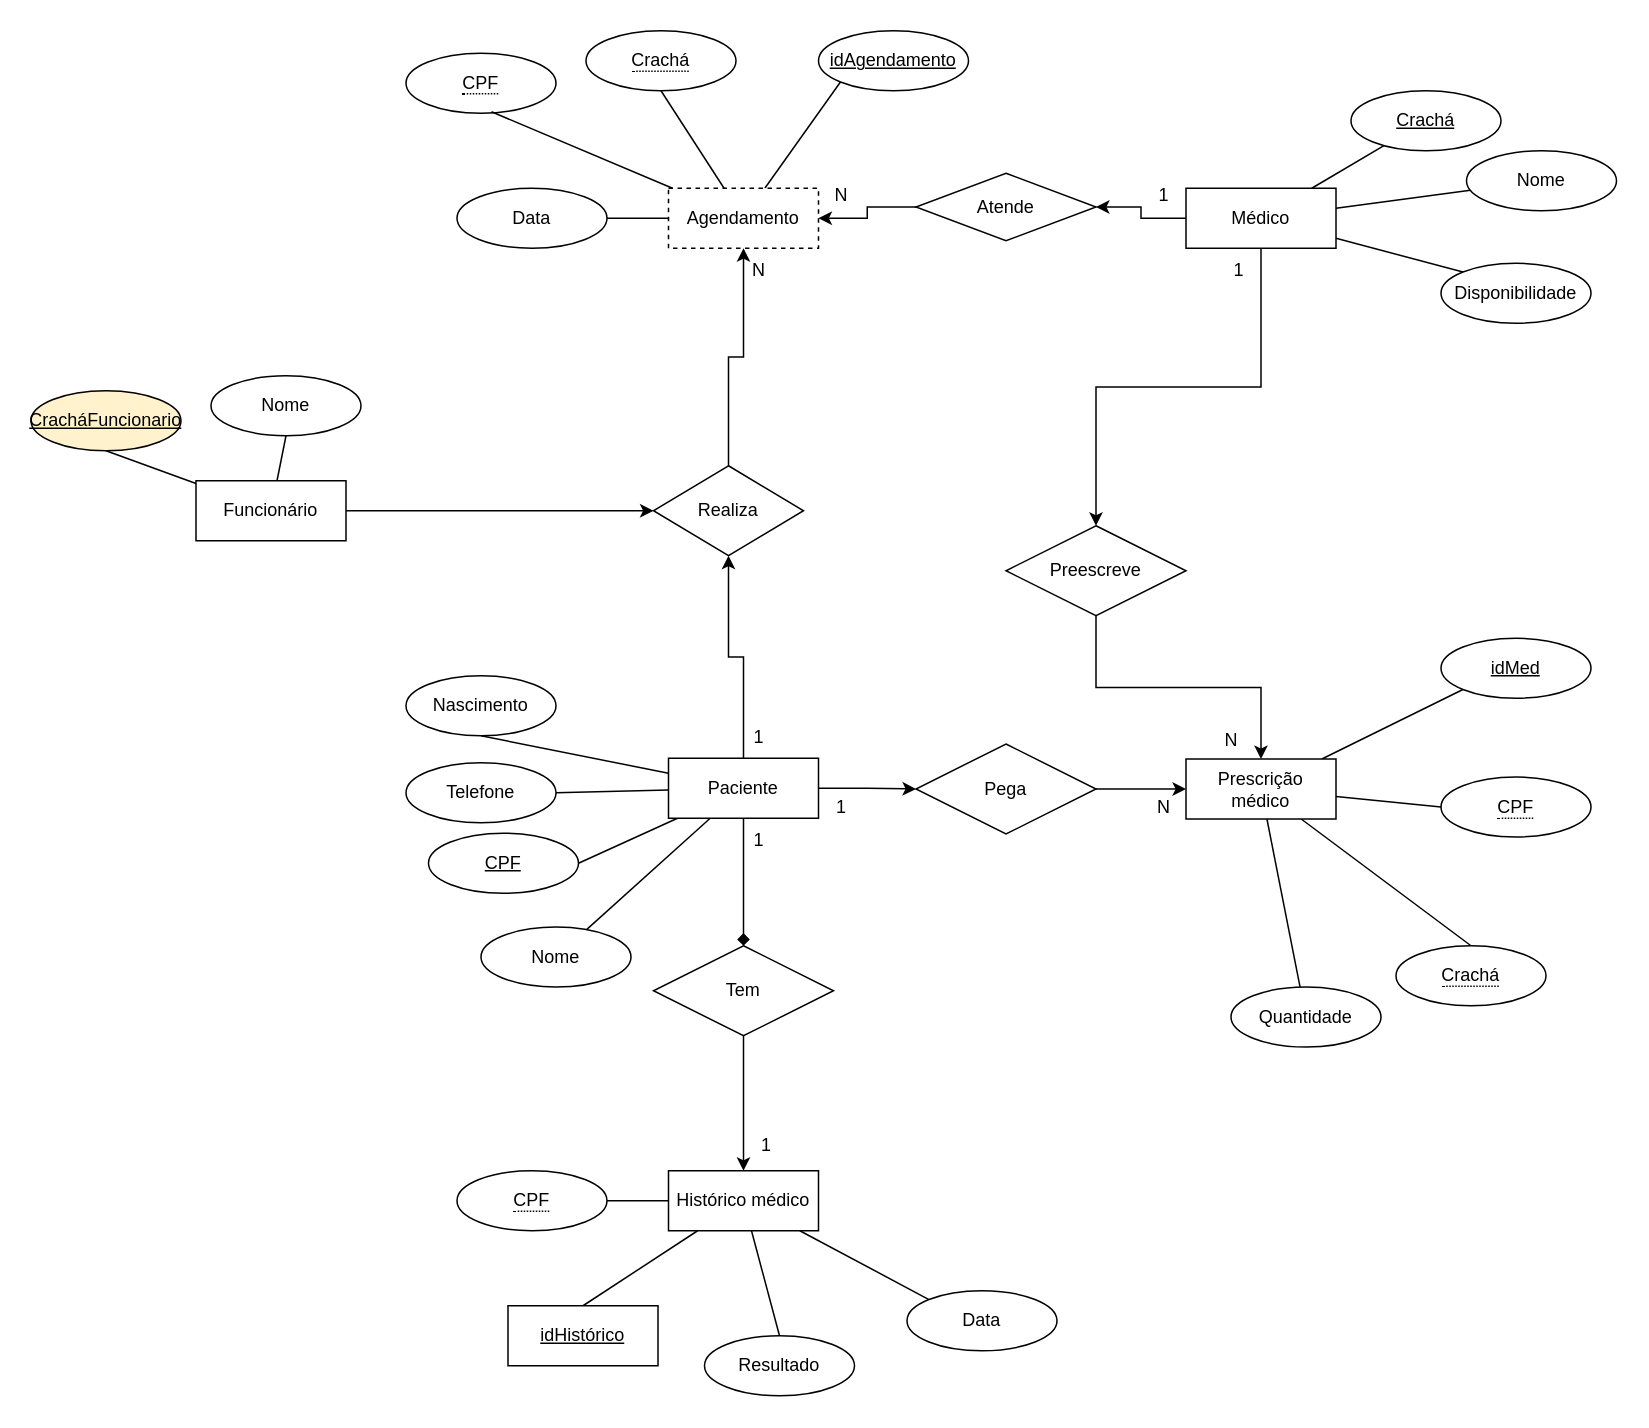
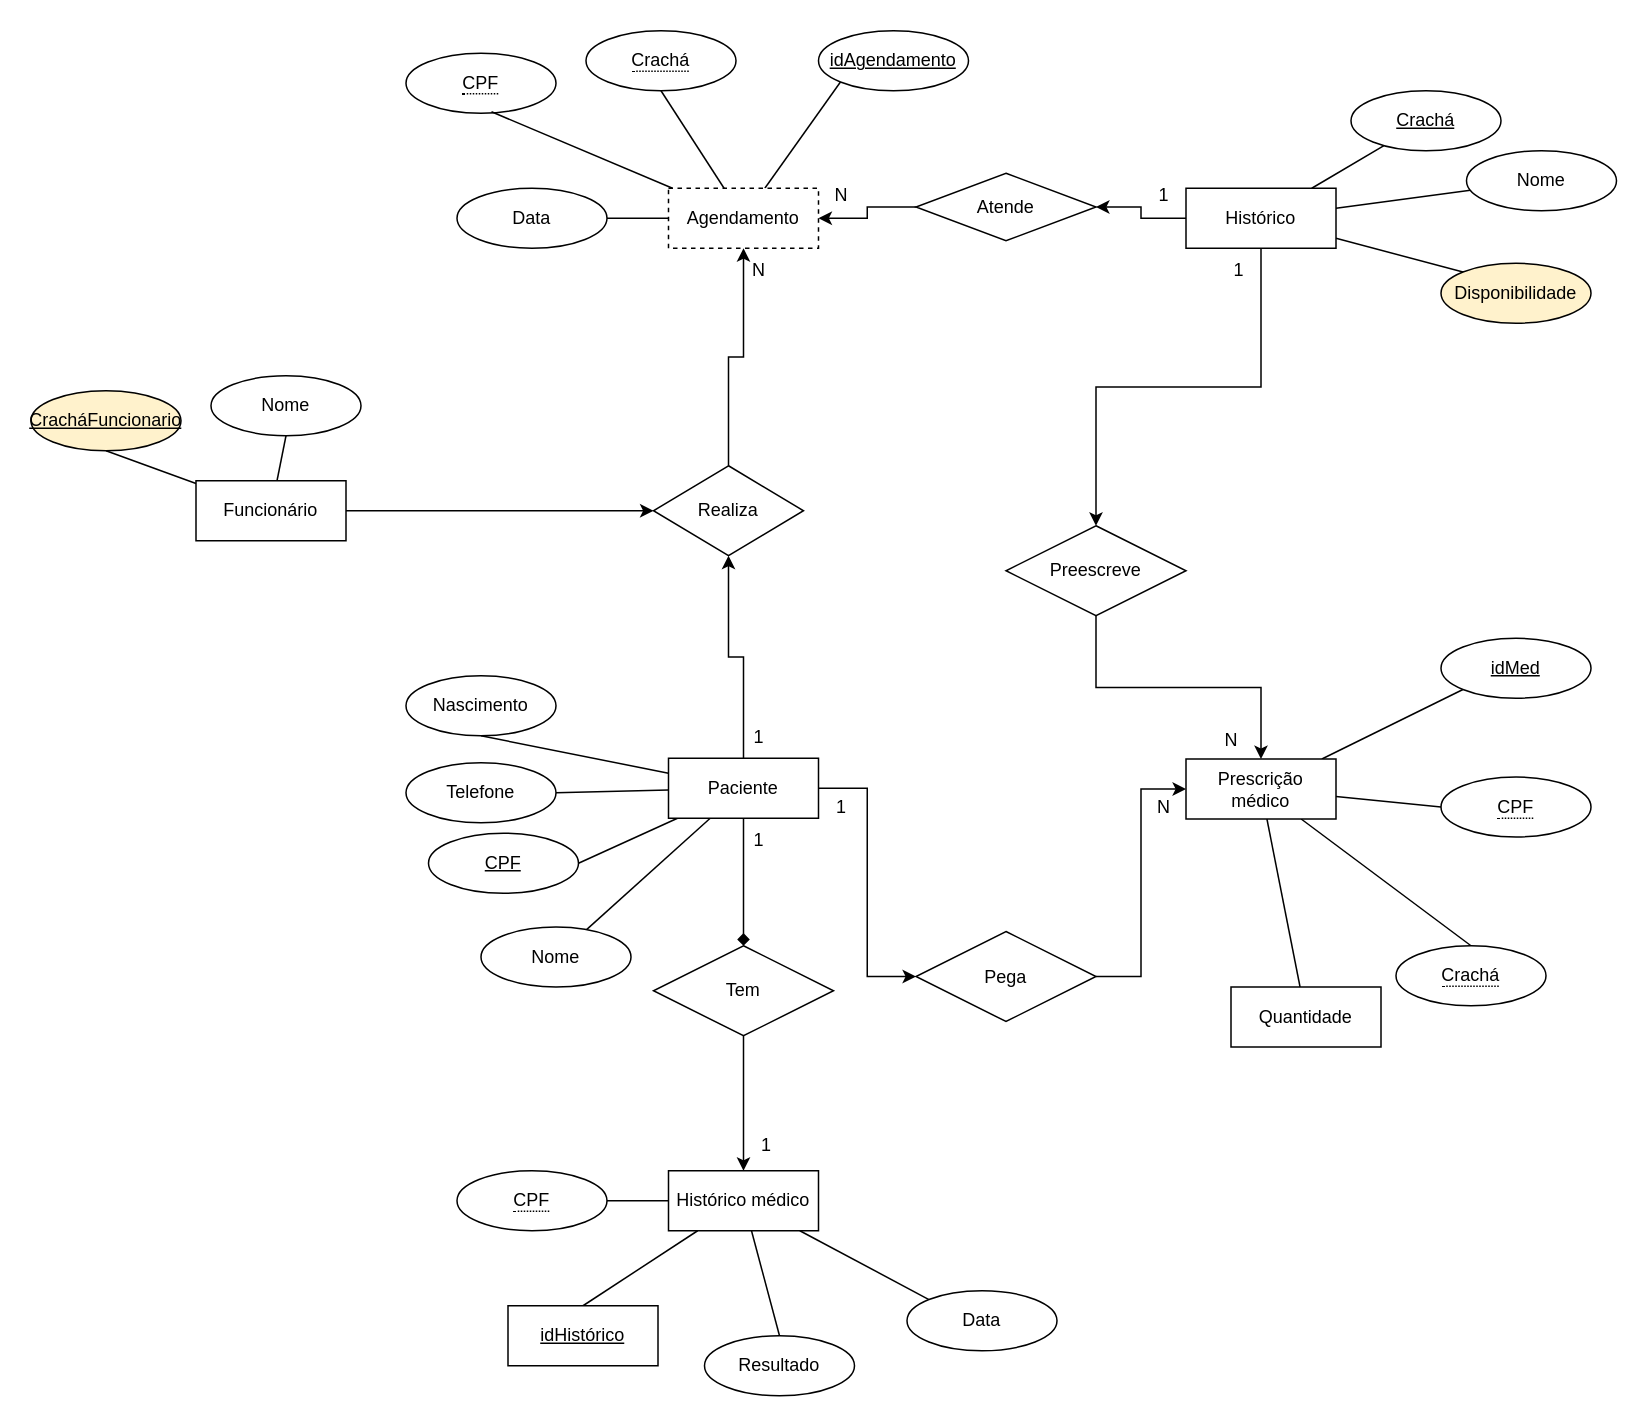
(1261, 218) -> (1261, 218)
(1516, 293) -> (1516, 293)
(1006, 789) -> (1006, 977)
(1306, 1017) -> (1306, 1017)
